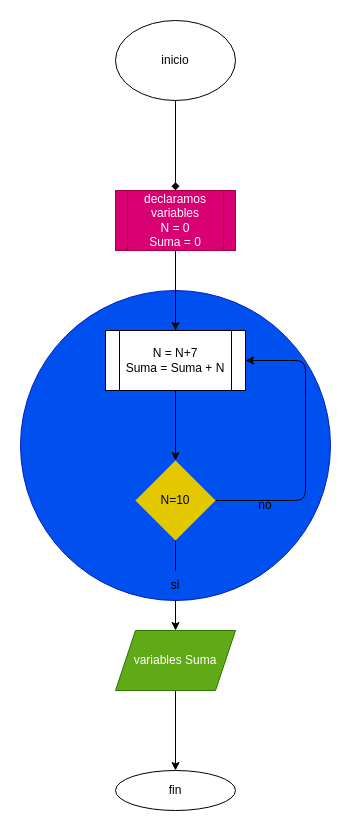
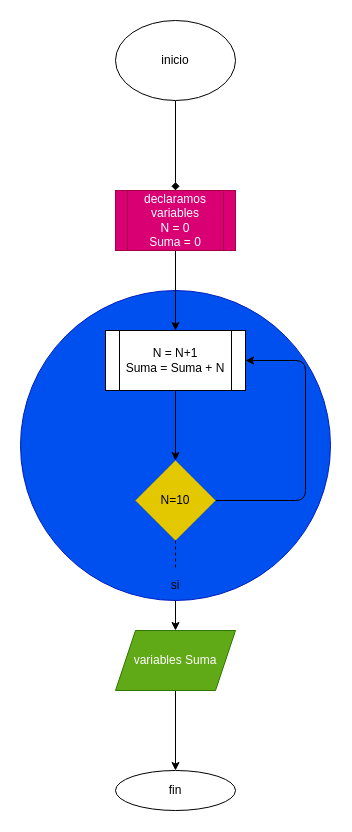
(176, 361) -> (176, 361)
(266, 506) -> none
(176, 556) -> (176, 556)
